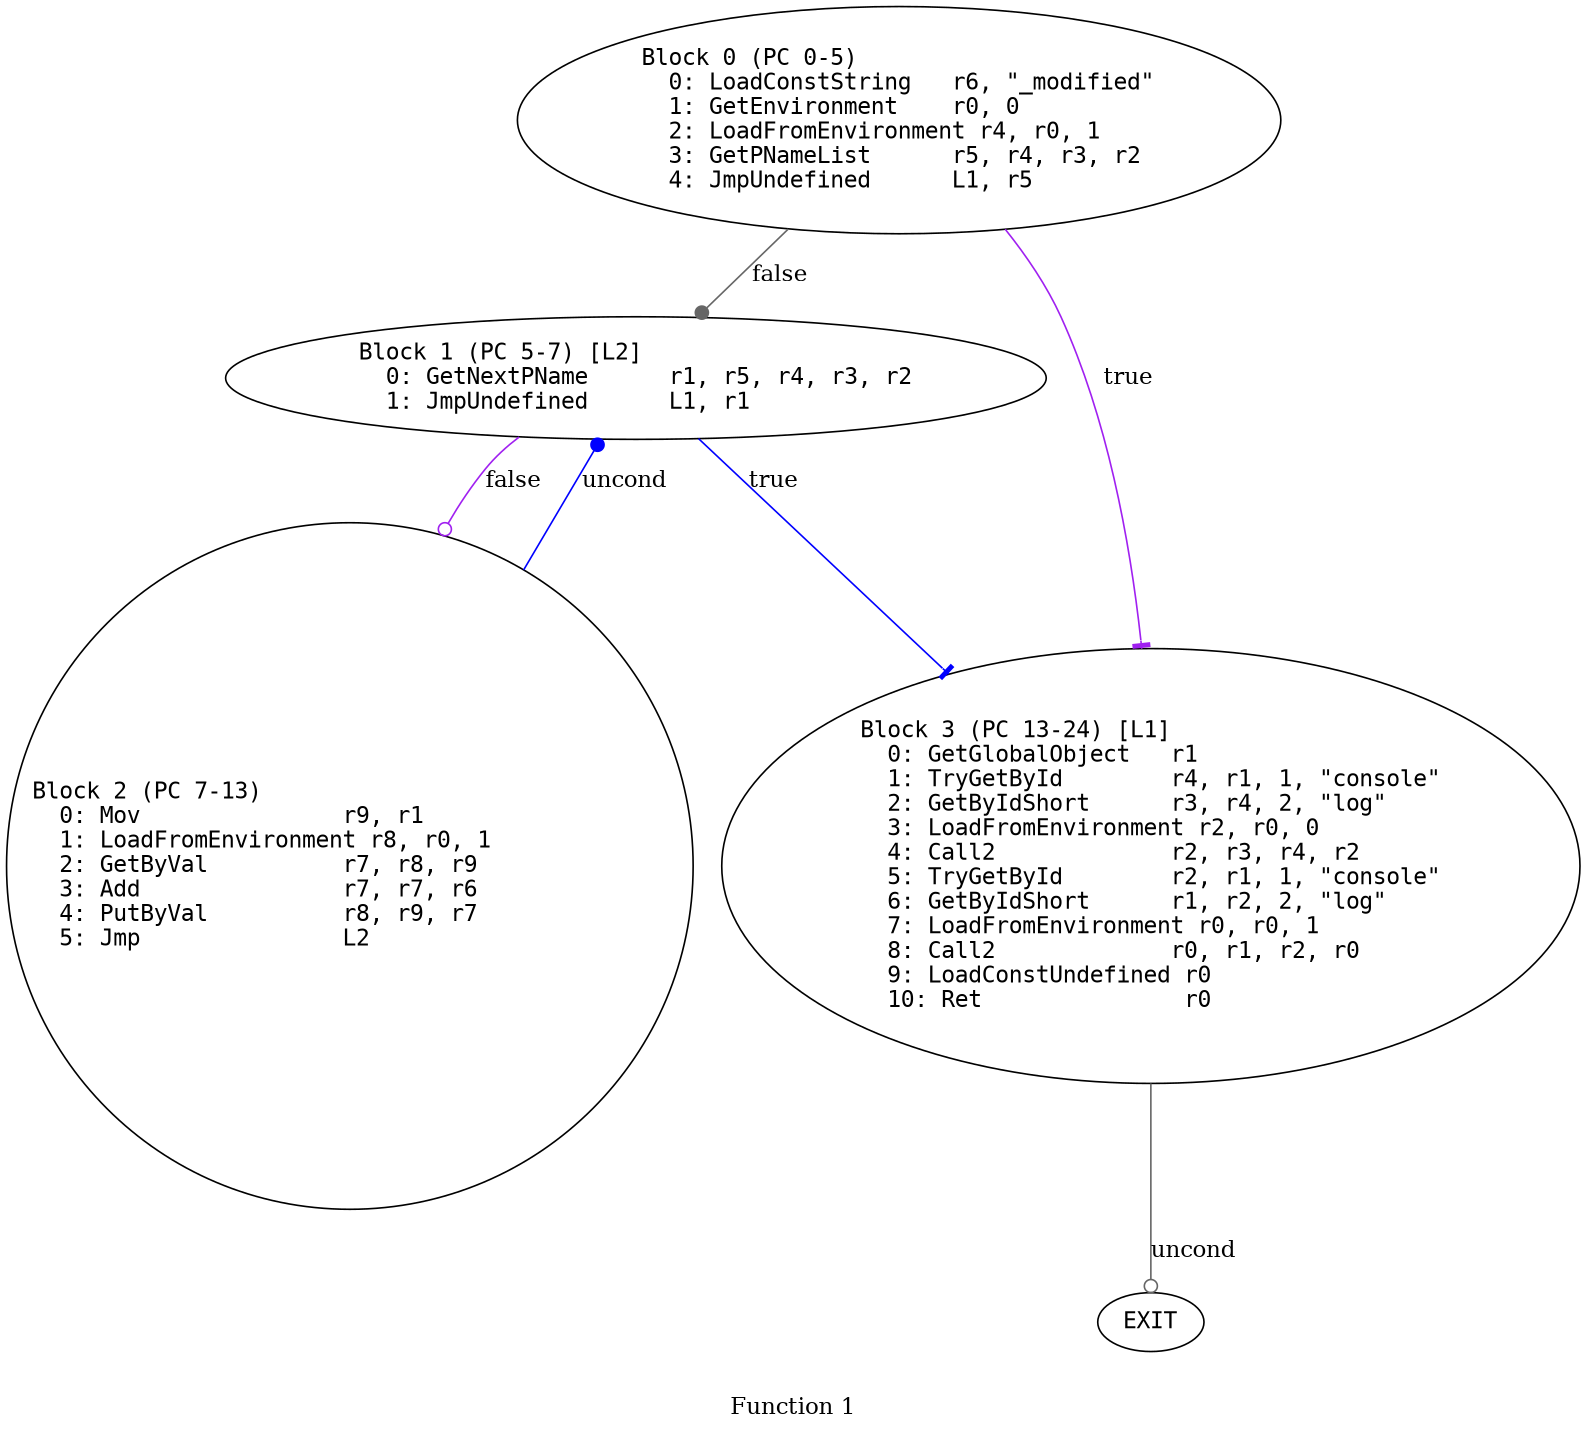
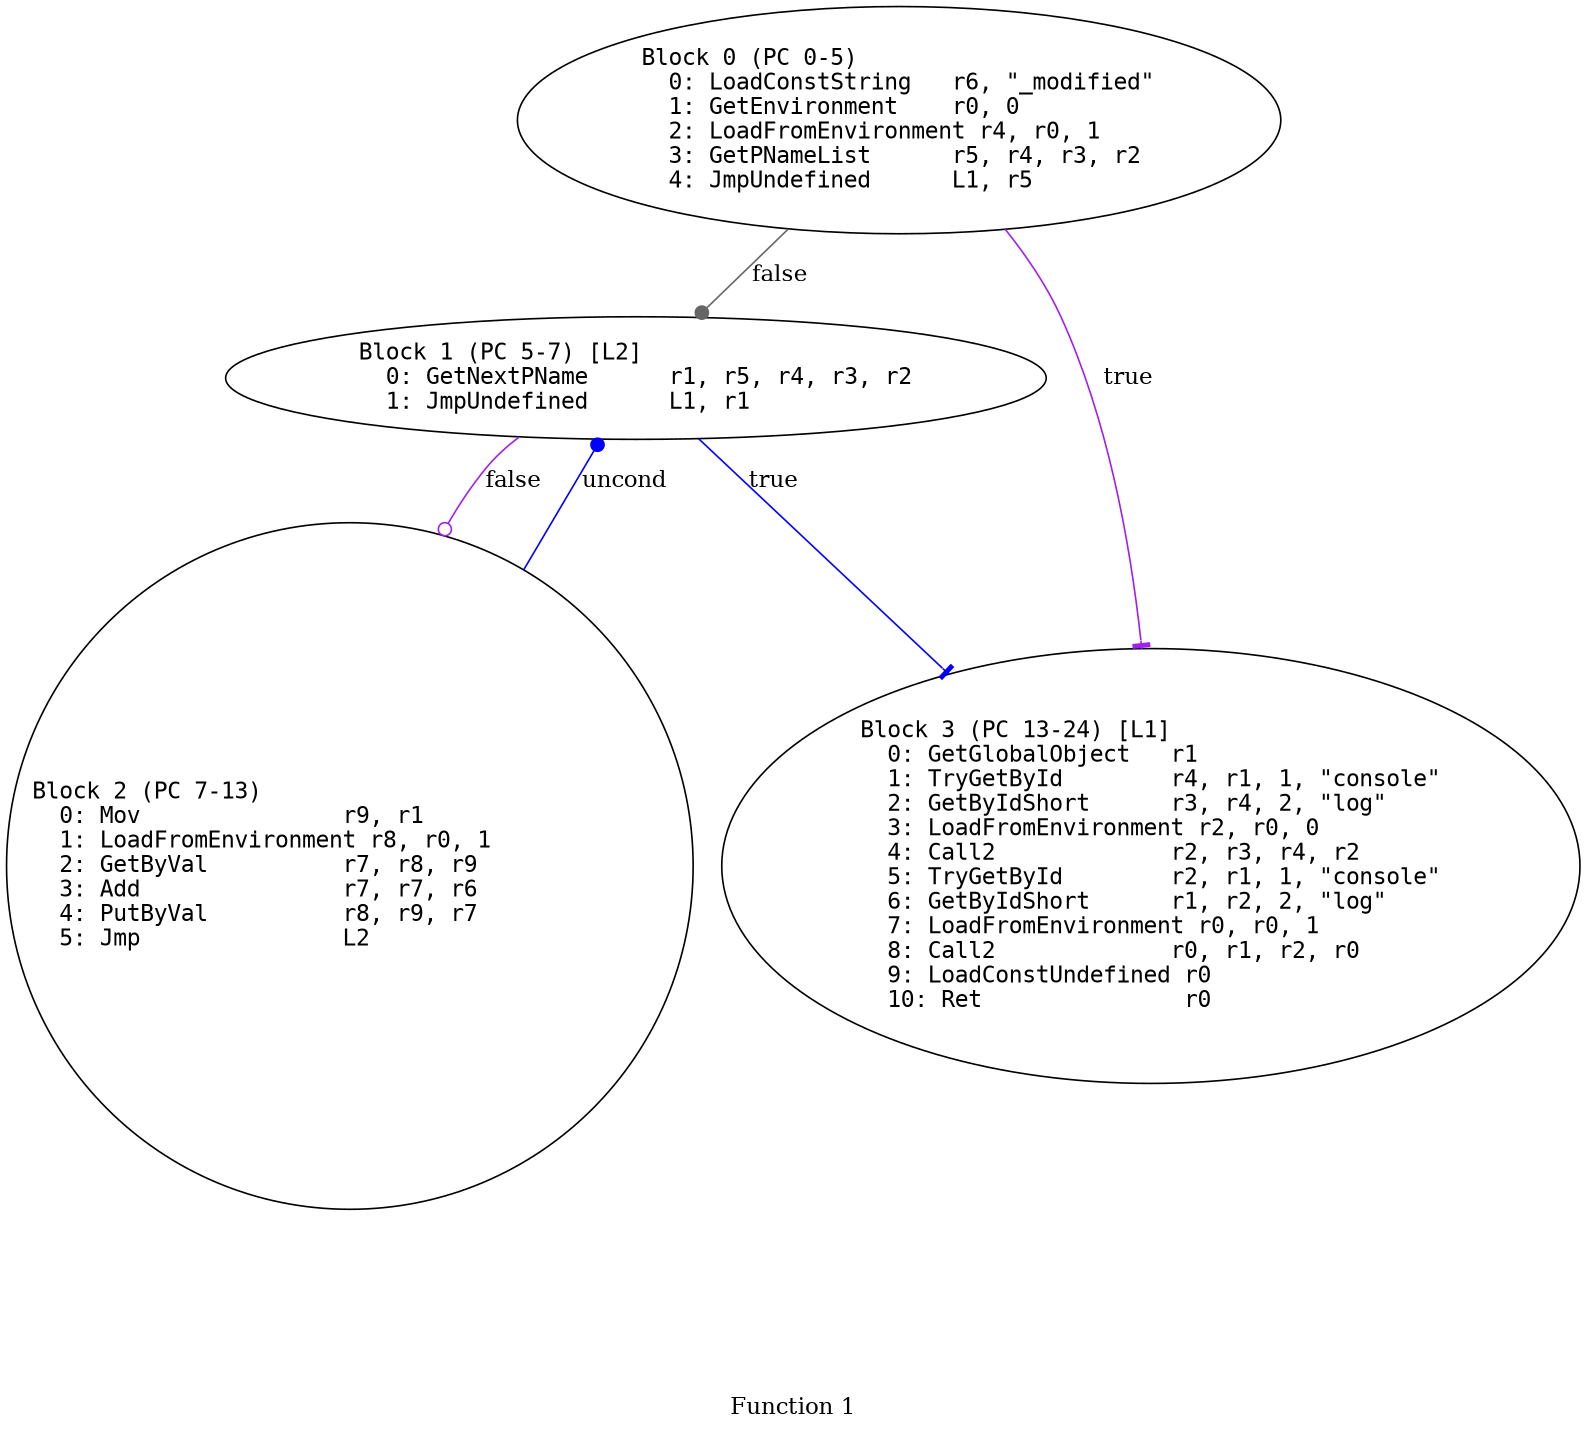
(1151, 1322) -> none
